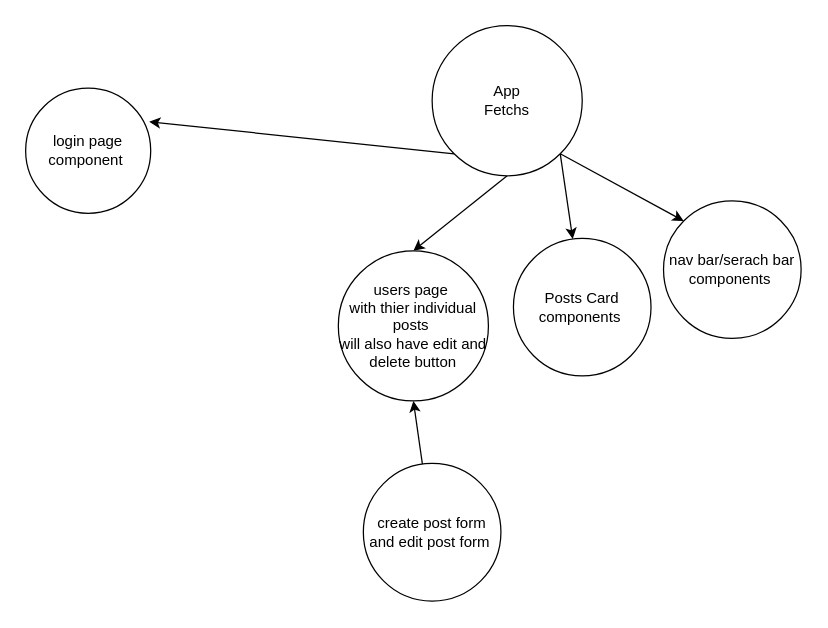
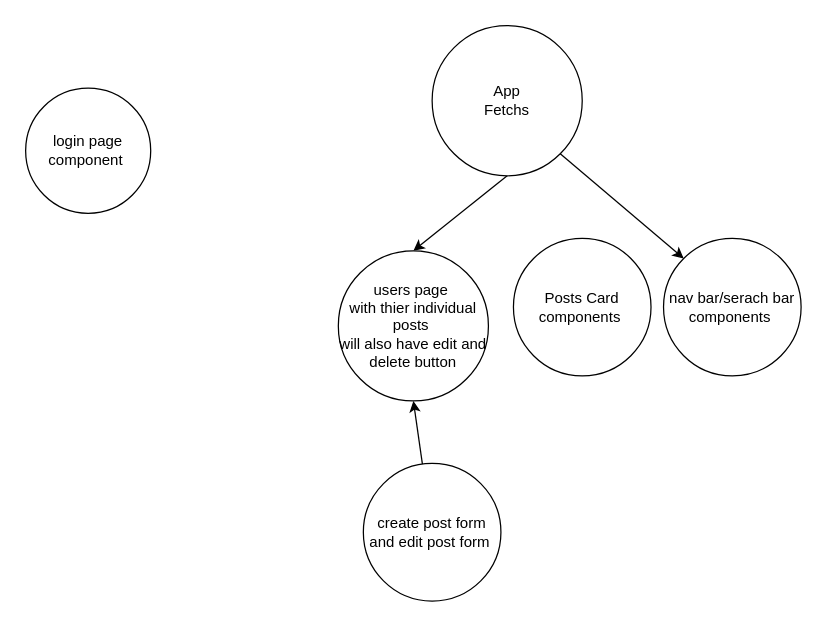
(305, 138) -> none
(566, 194) -> none
(732, 269) -> (732, 307)
